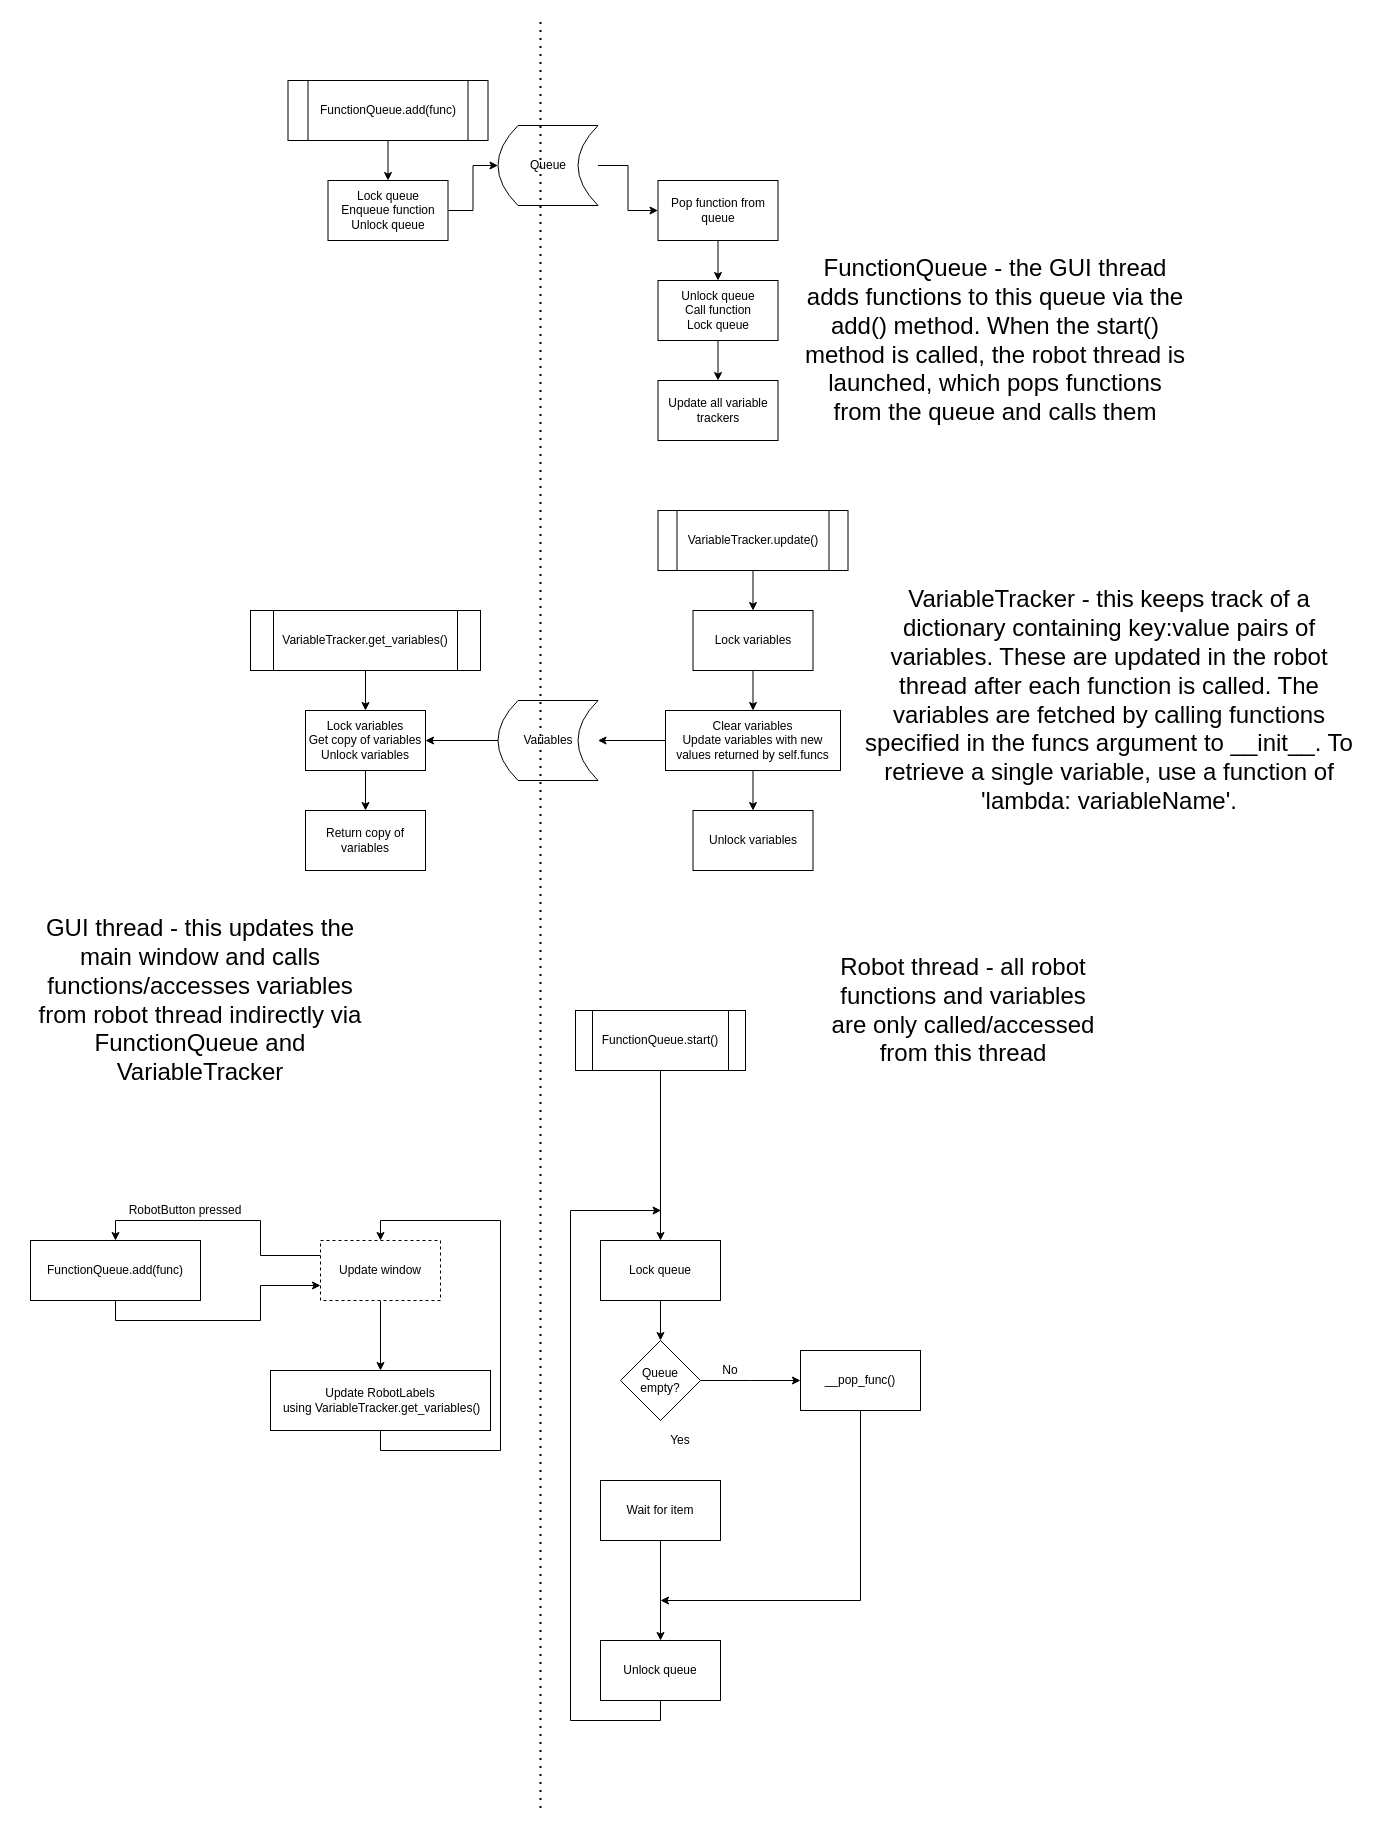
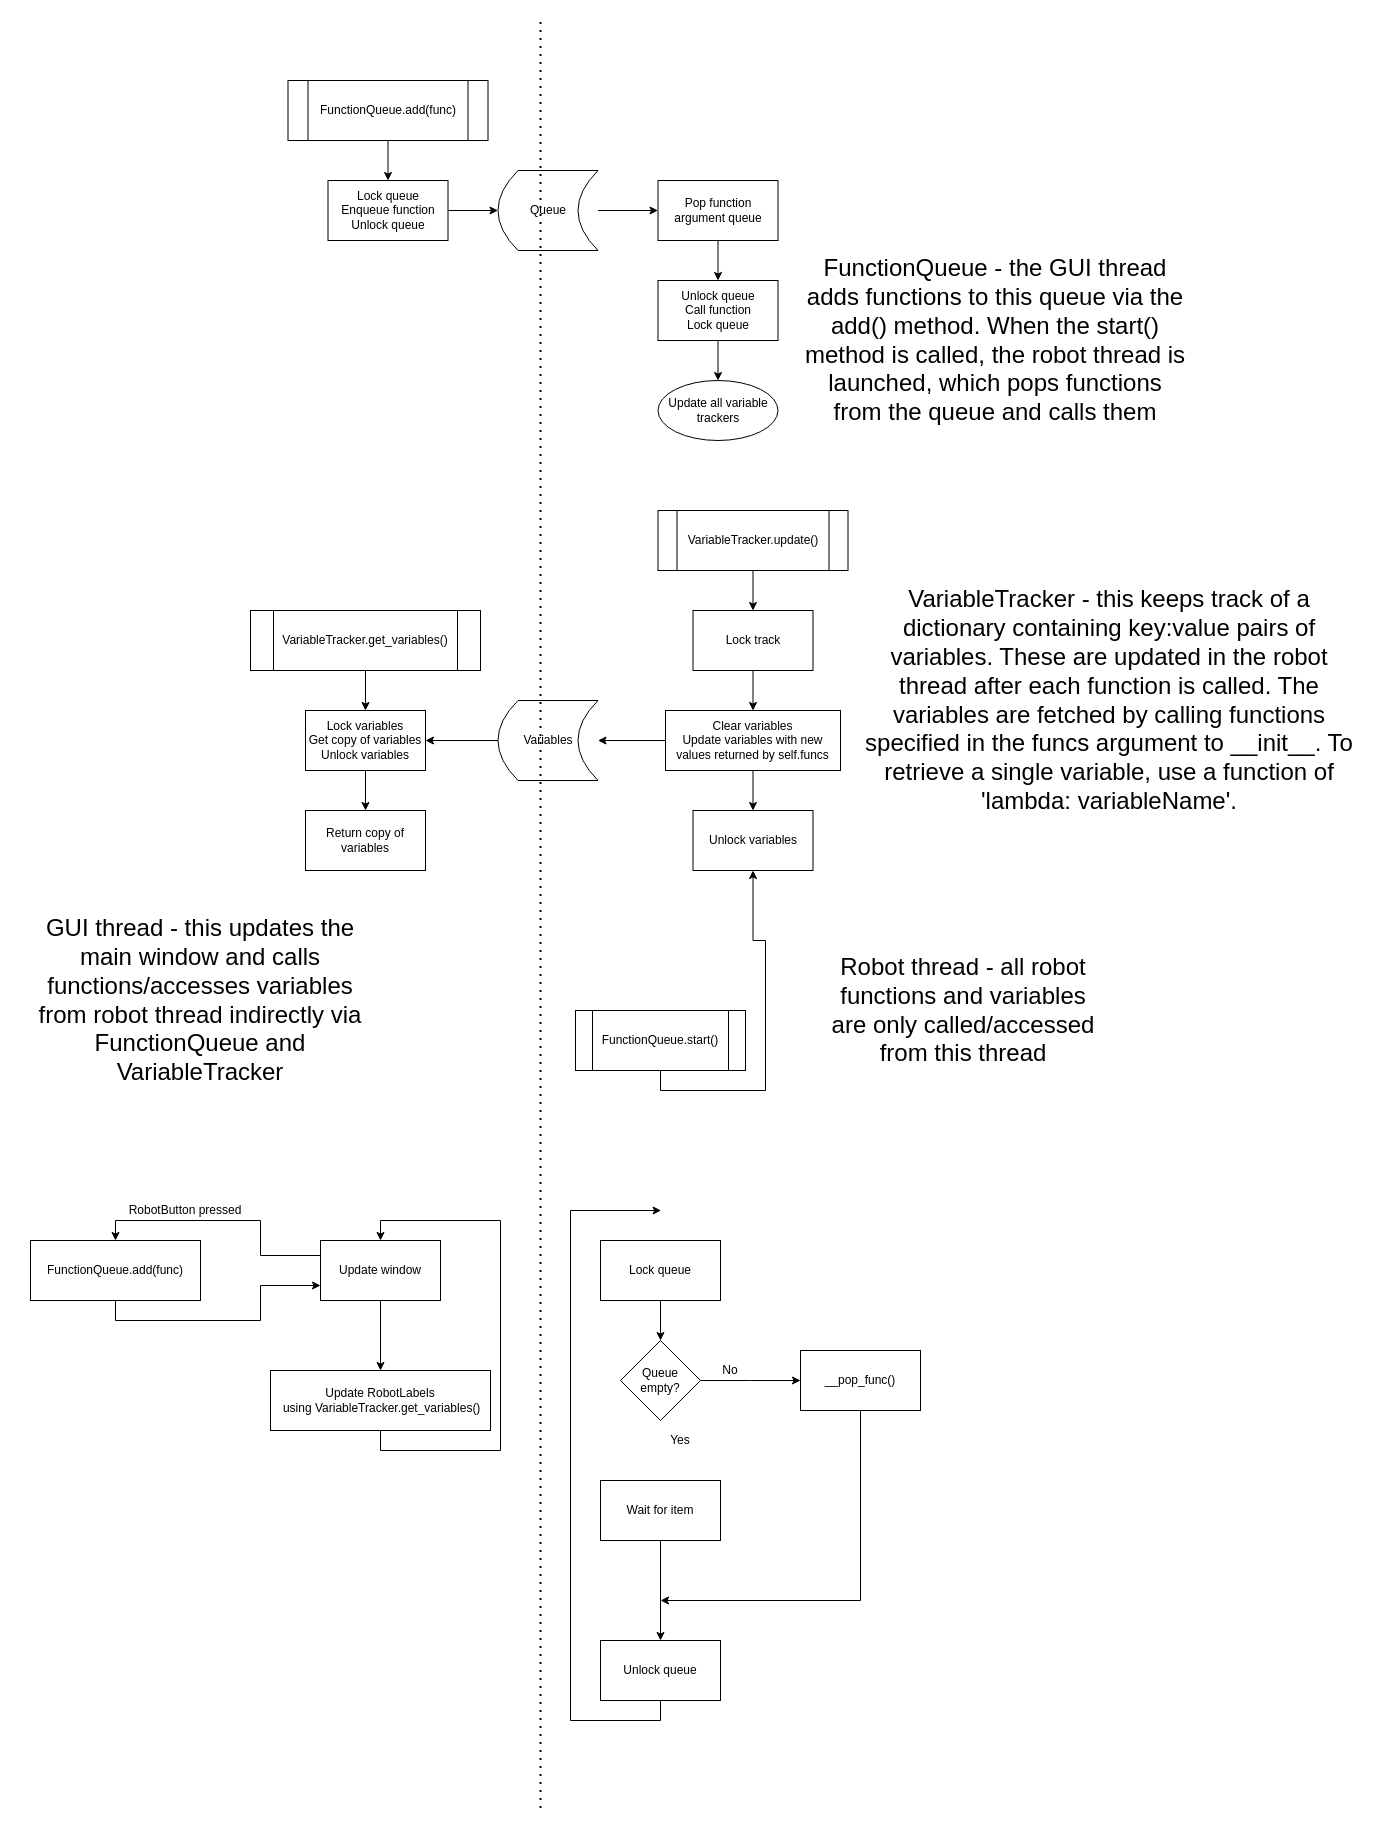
(548, 166) -> (548, 211)
(719, 211) -> (719, 211)
(718, 411) -> (718, 411)
(754, 641) -> (754, 641)
(661, 1161) -> (766, 1033)
(381, 1271) -> (381, 1271)
